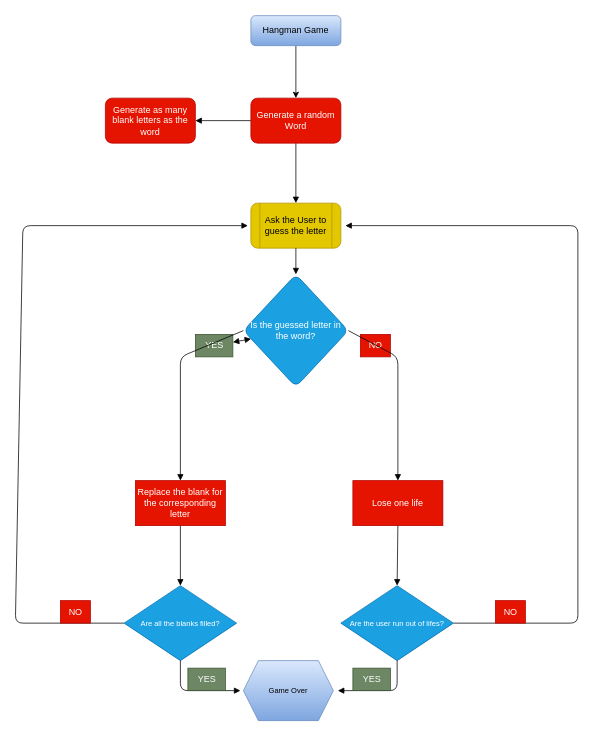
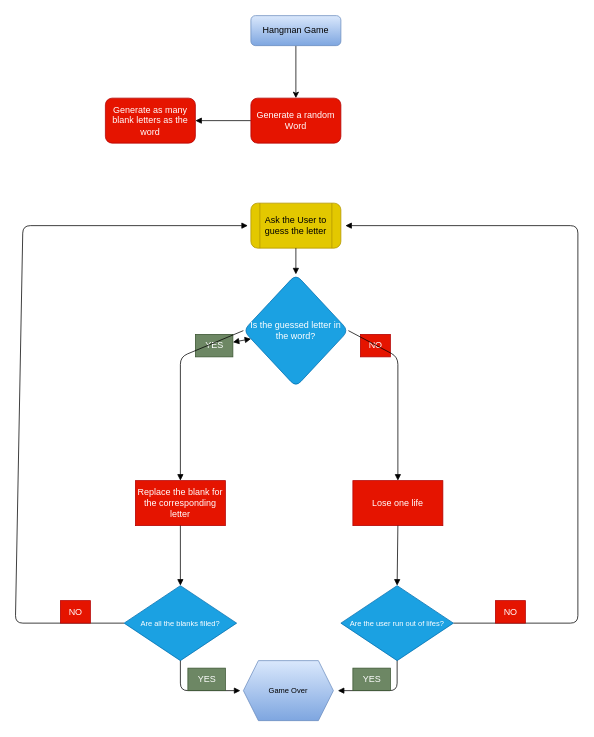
(296, 195) -> none
